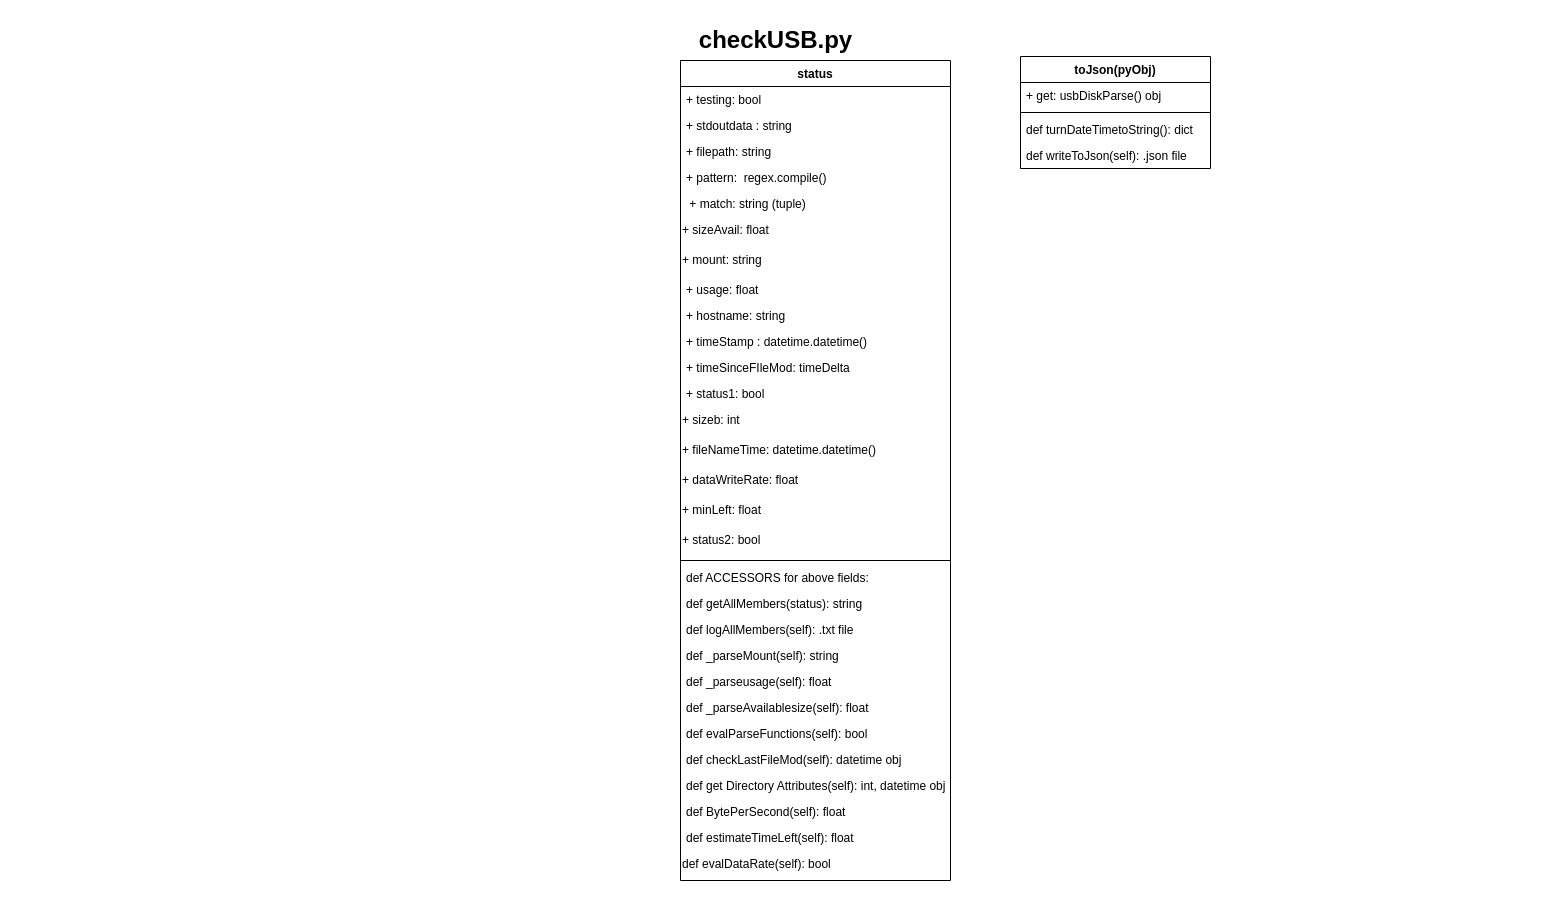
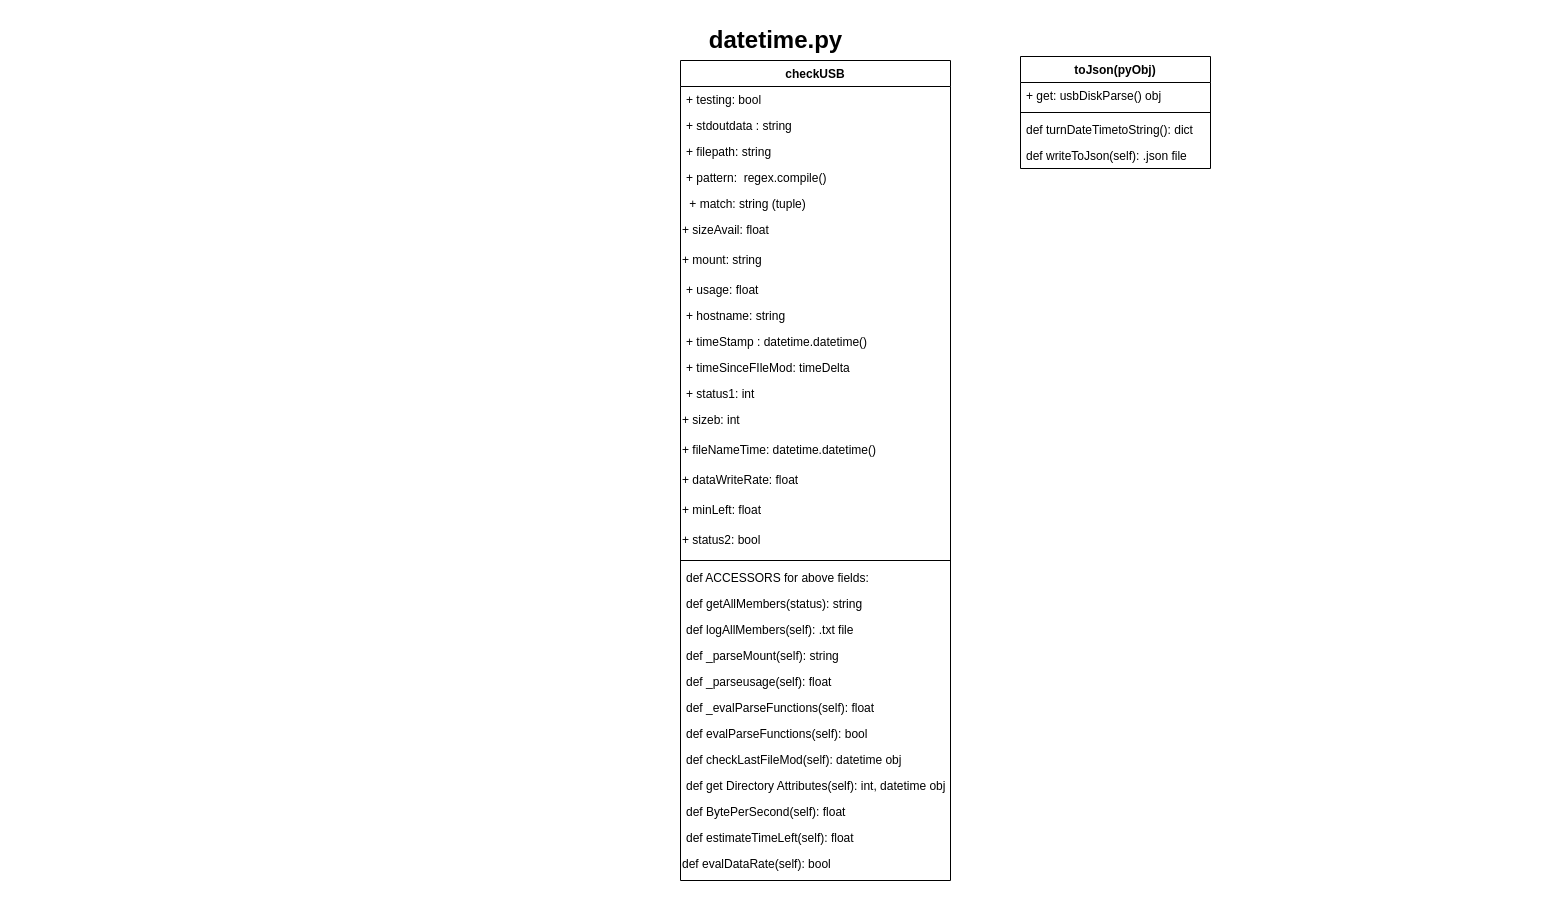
(776, 41) -> (776, 41)
(815, 74) -> (815, 74)
(730, 394) -> (727, 394)
(793, 708) -> (796, 708)
